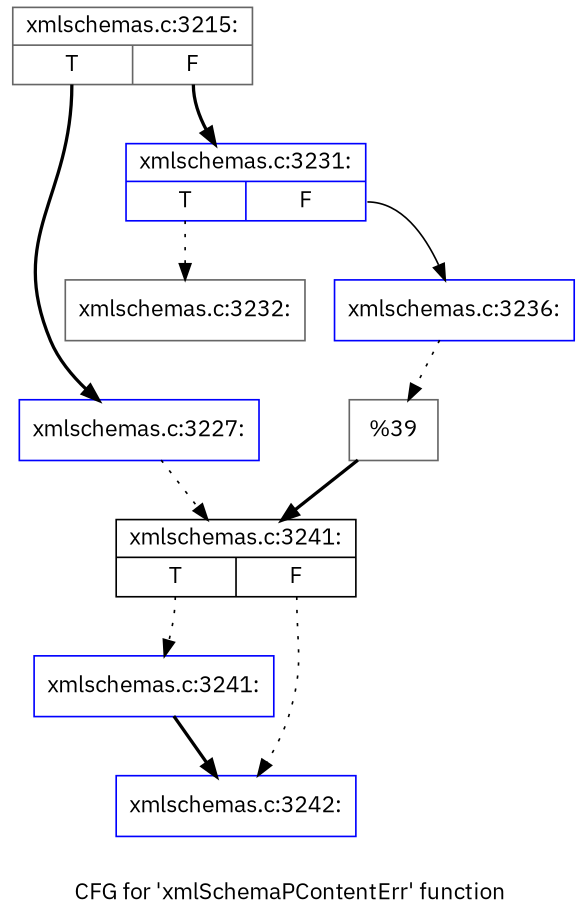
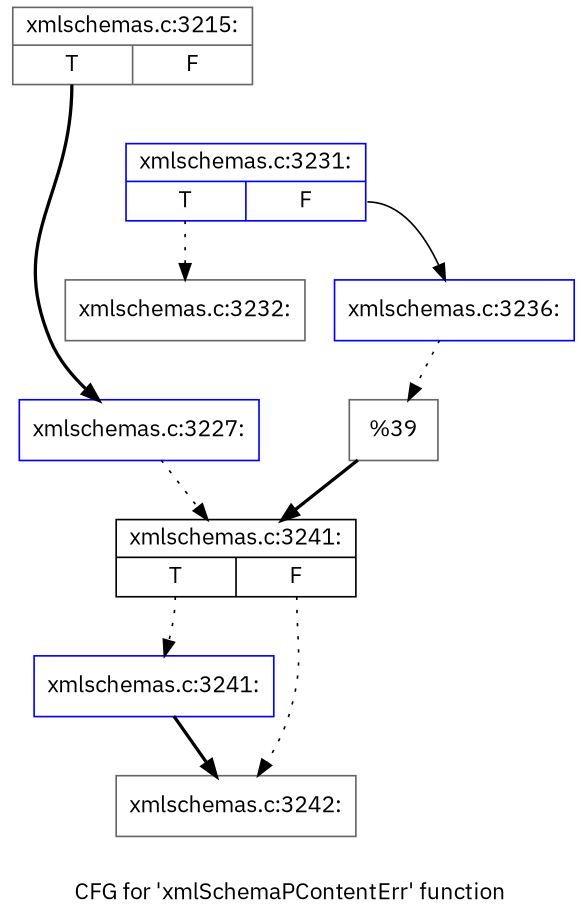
(197, 108) -> none
(236, 806) -> (236, 806)
